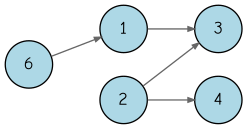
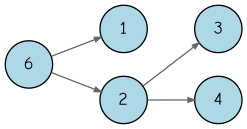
(168, 29) -> none
none -> (73, 81)
